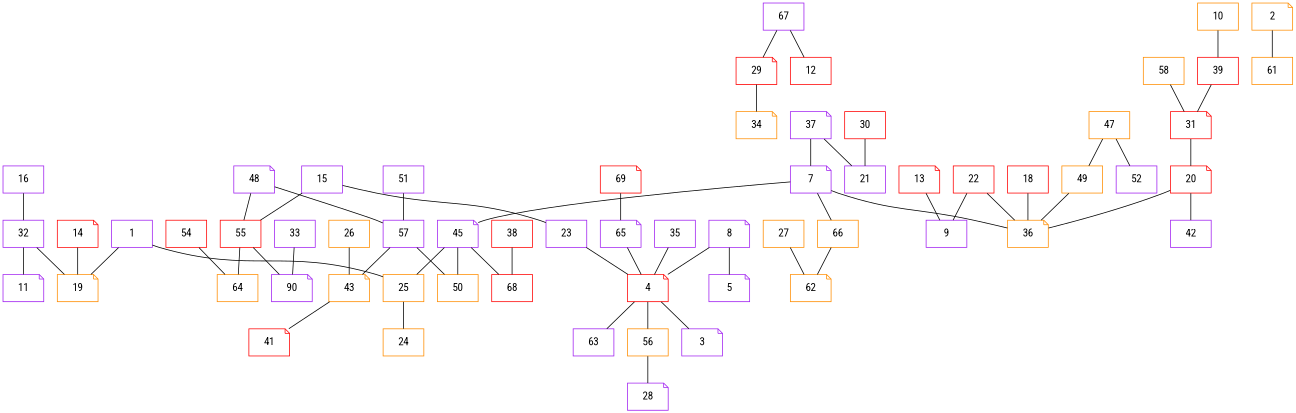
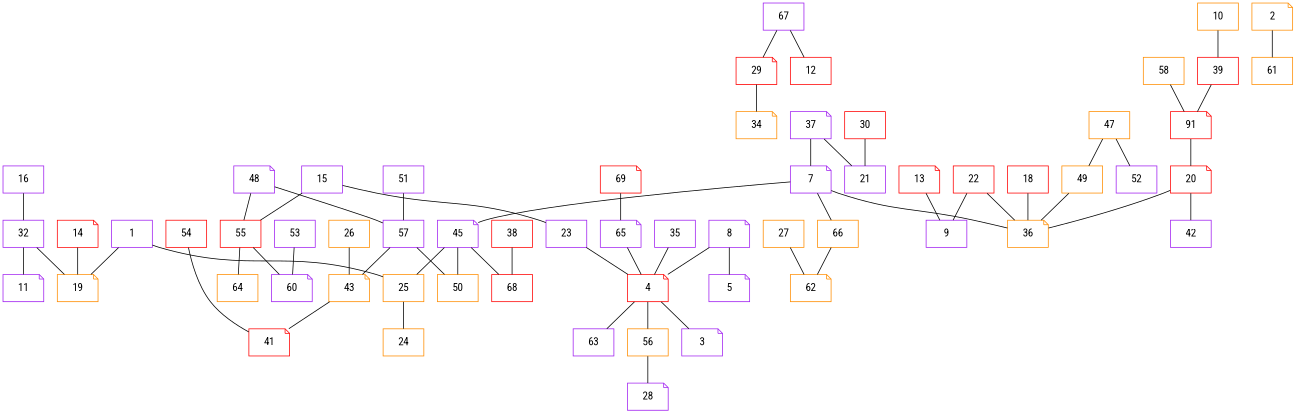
(1191, 125) -> (1191, 125)
(295, 234) -> (295, 234)
(215, 264) -> (208, 298)
(292, 288) -> (292, 288)
